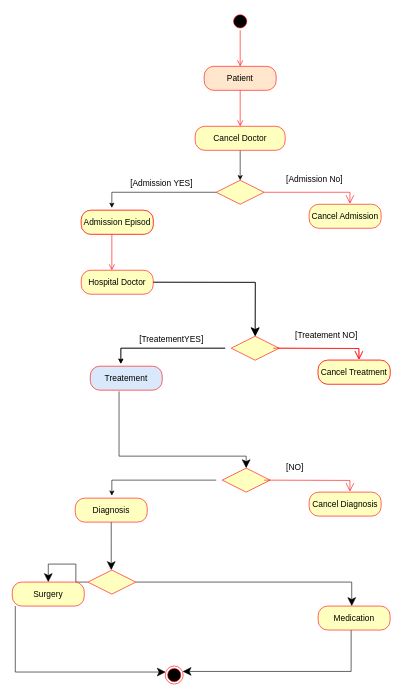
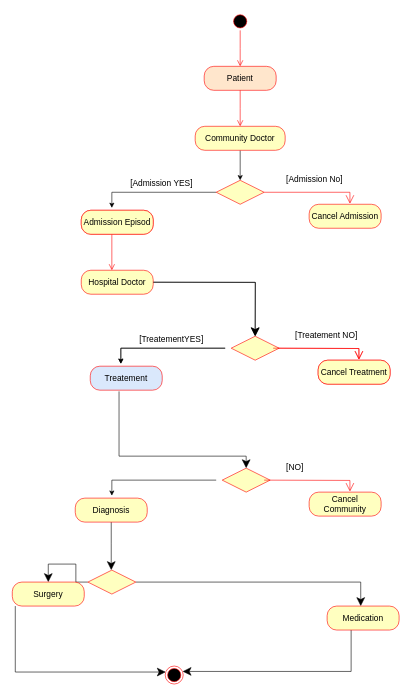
(240, 138) -> (240, 138)
(345, 504) -> (345, 504)
(354, 618) -> (363, 618)
